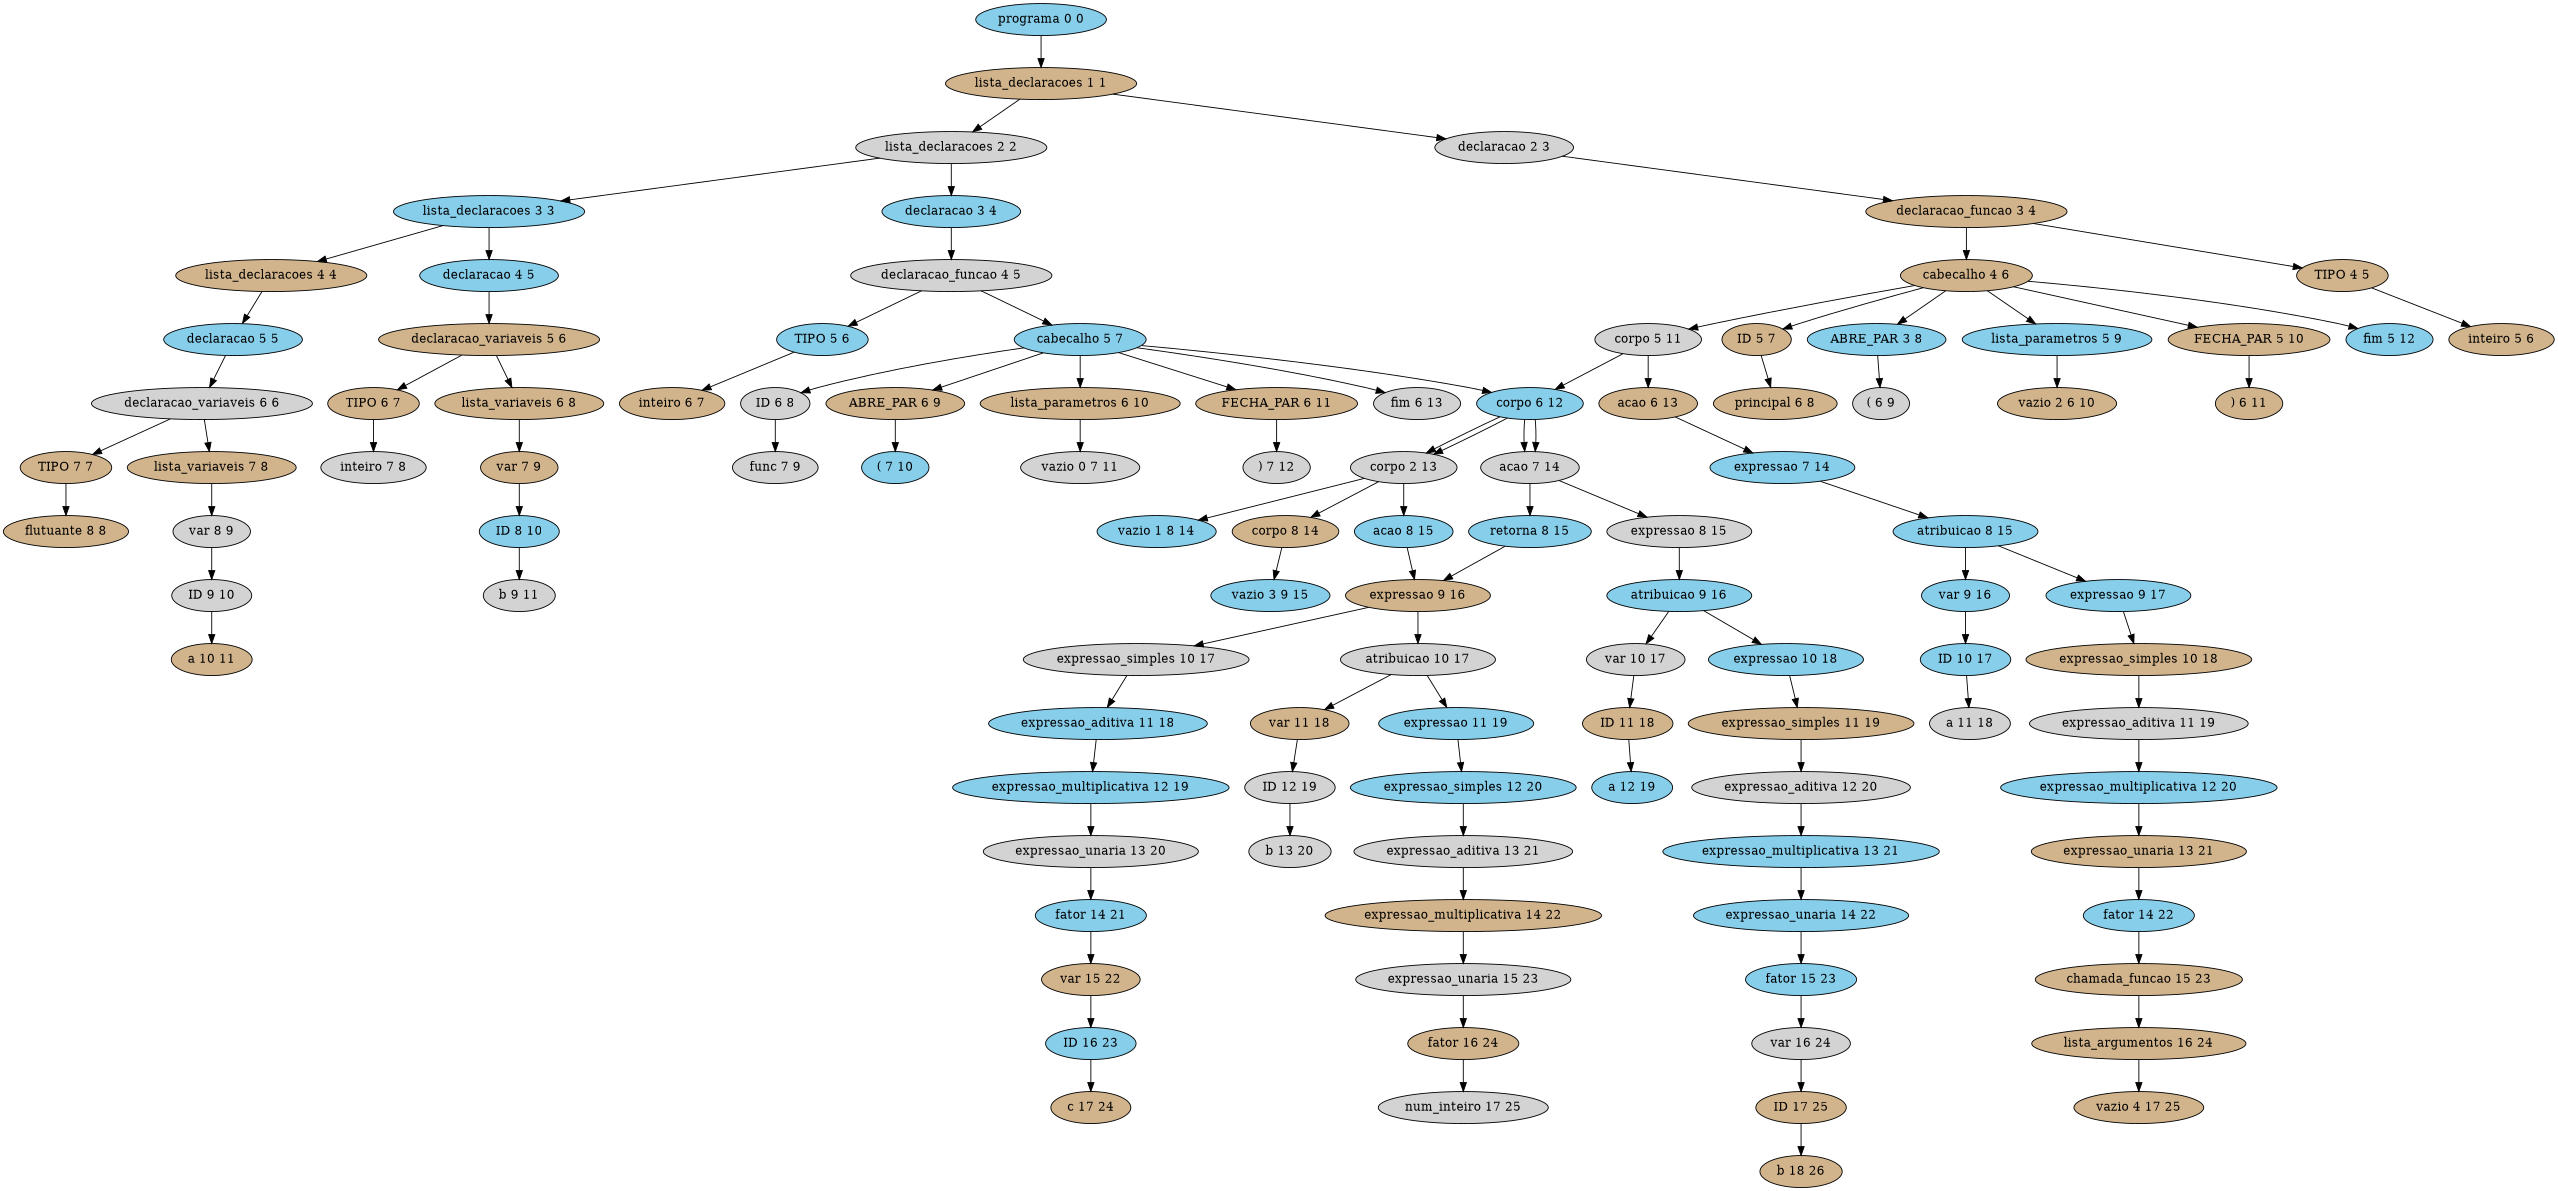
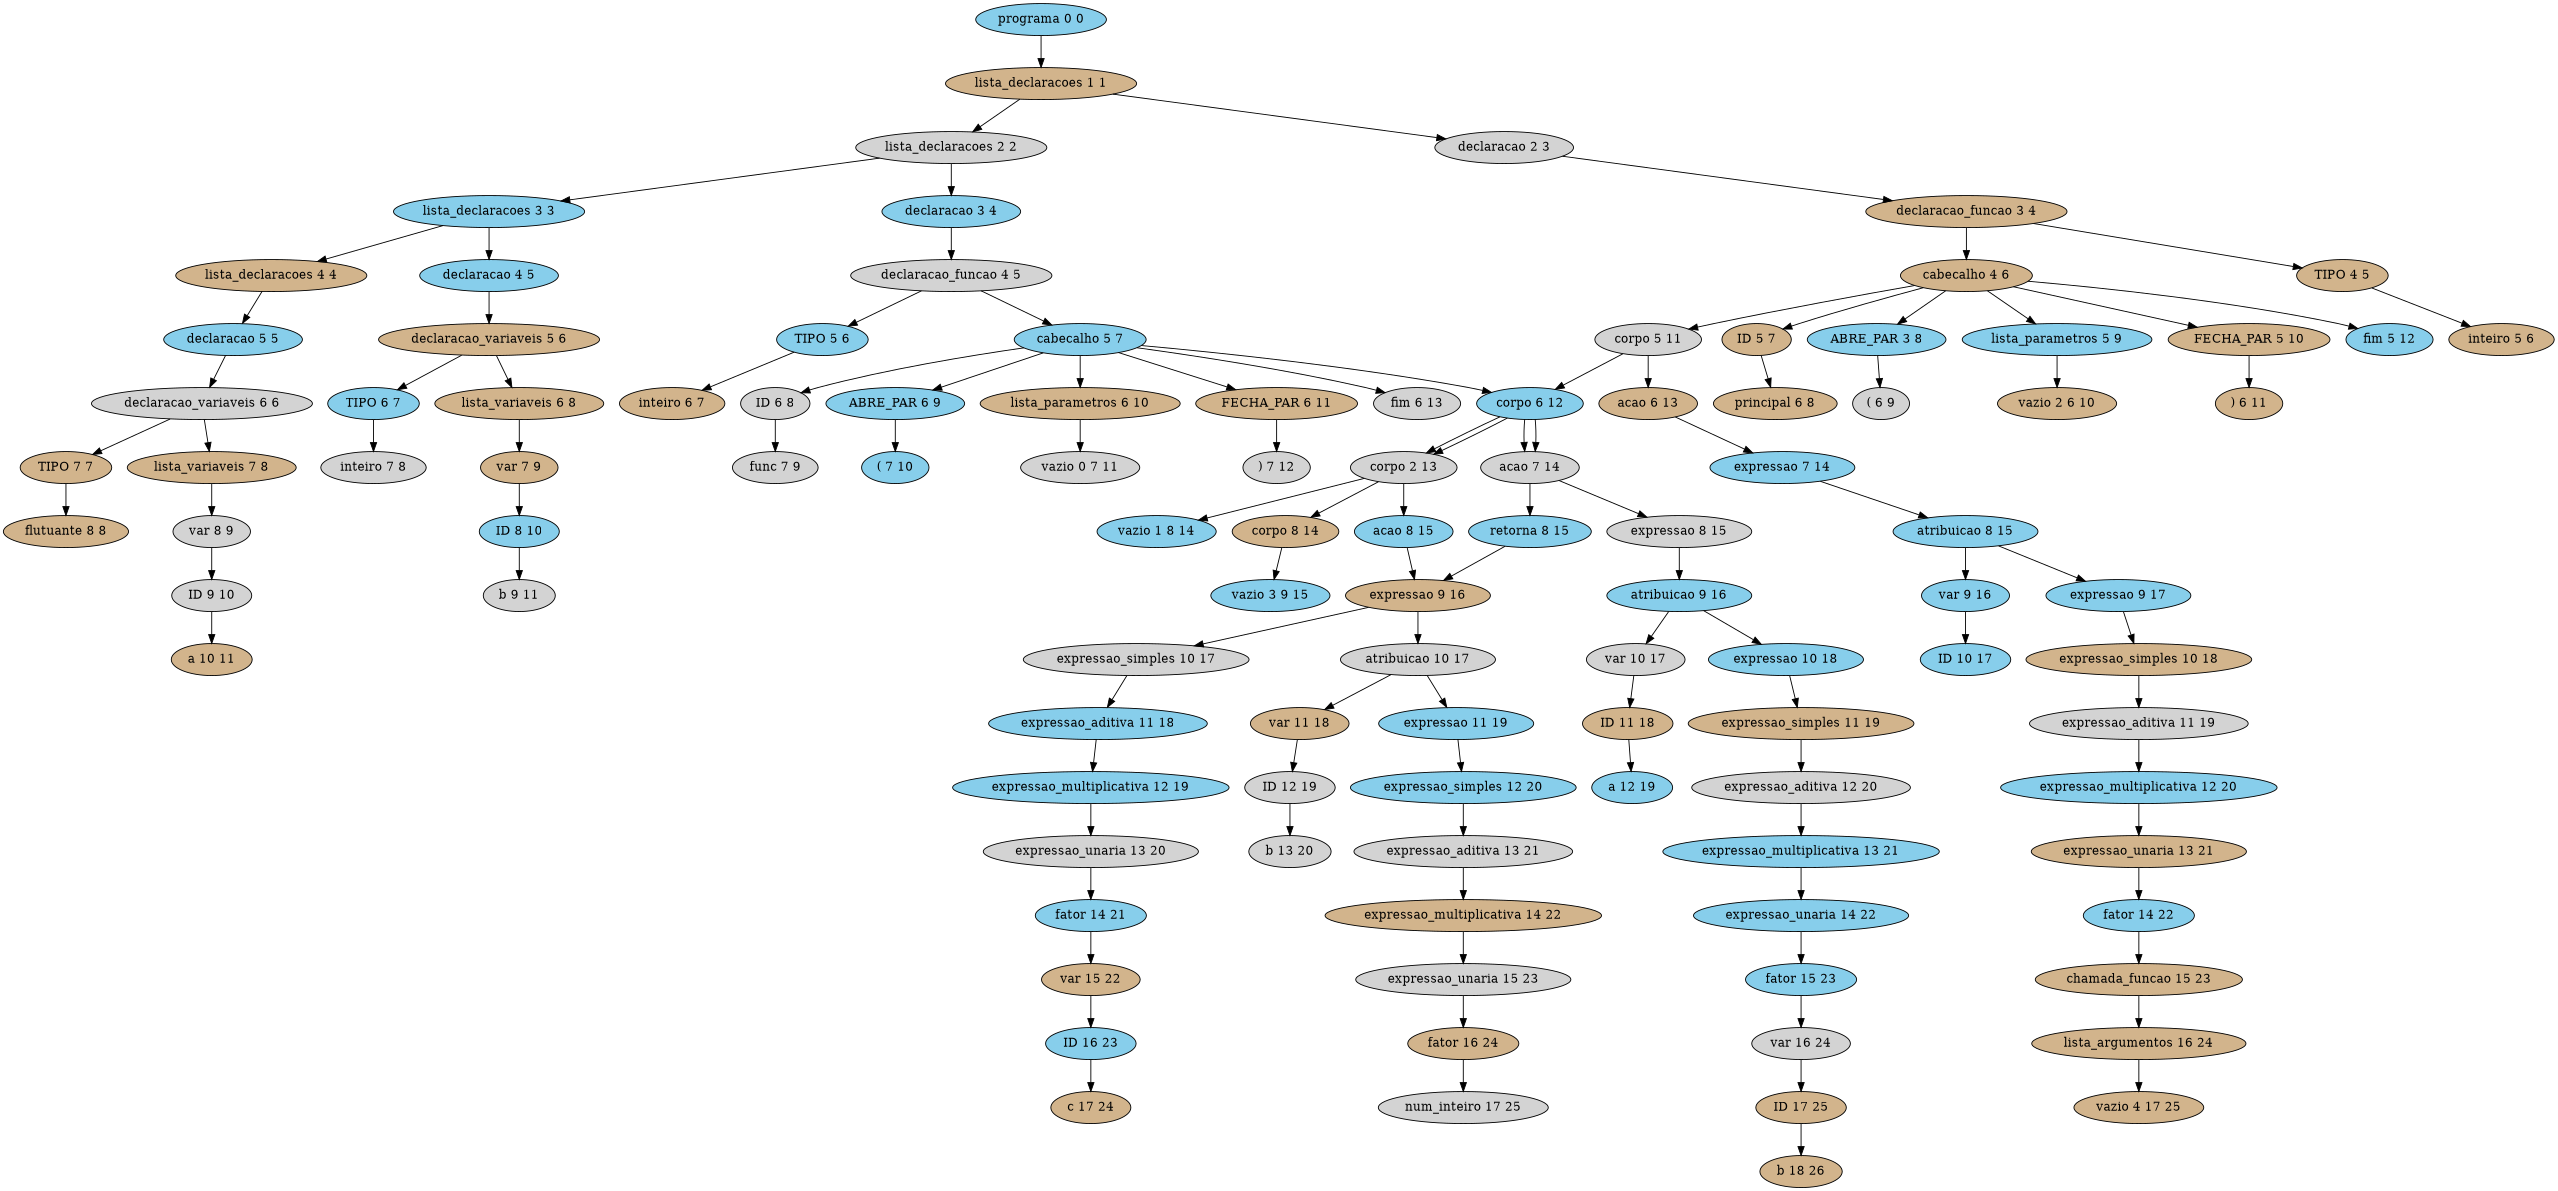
(374, 404) -> (374, 404)
(895, 404) -> (895, 404)
(1970, 724) -> none
